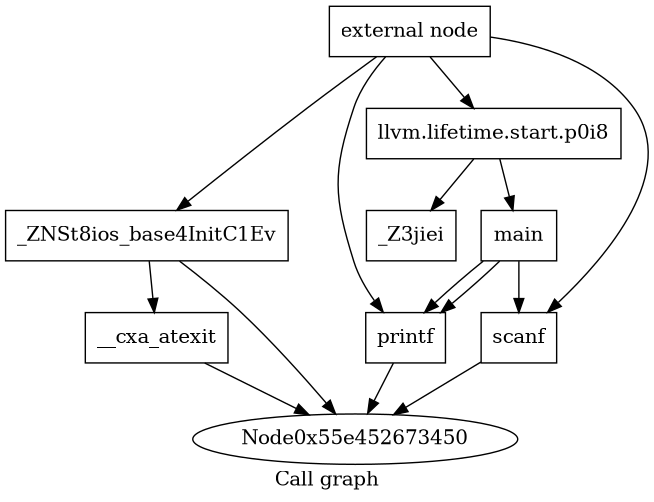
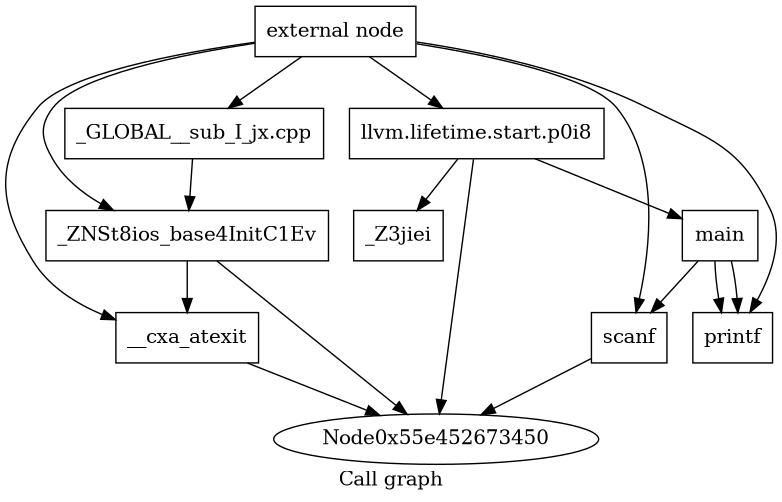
none -> (30, 118)
none -> (194, 134)
(384, 382) -> (457, 280)
